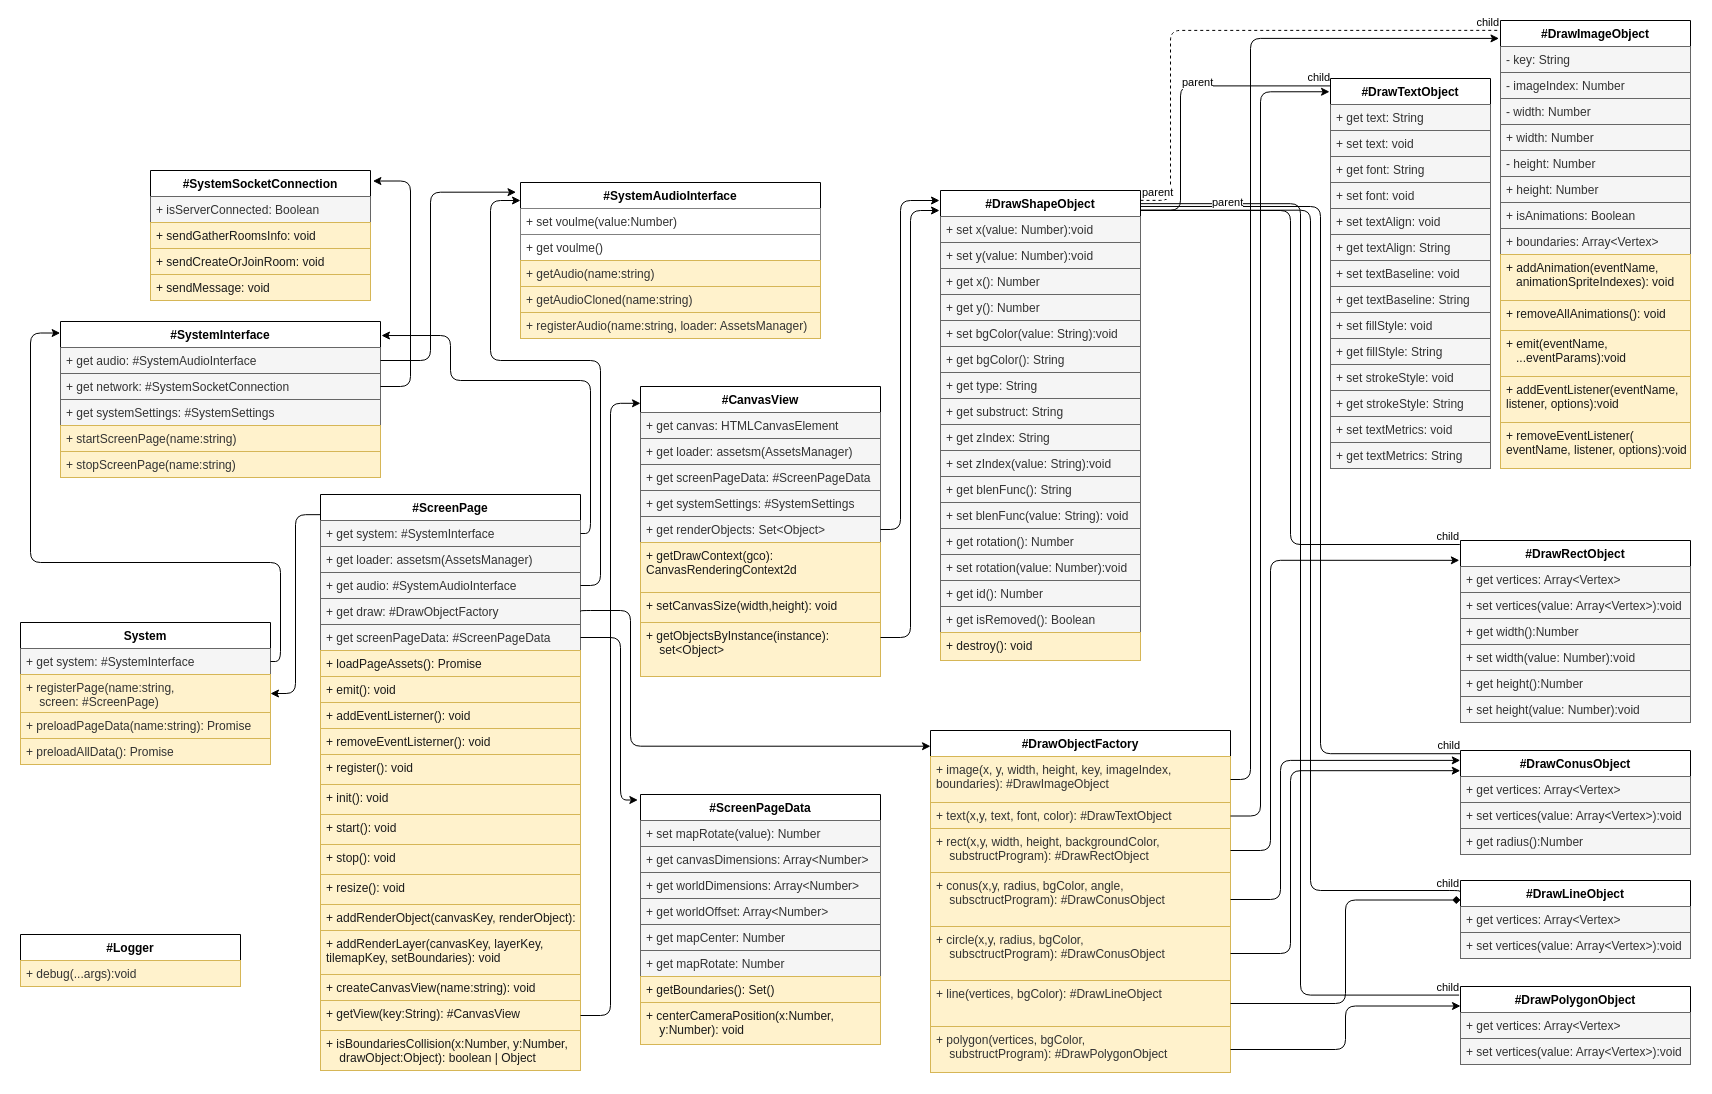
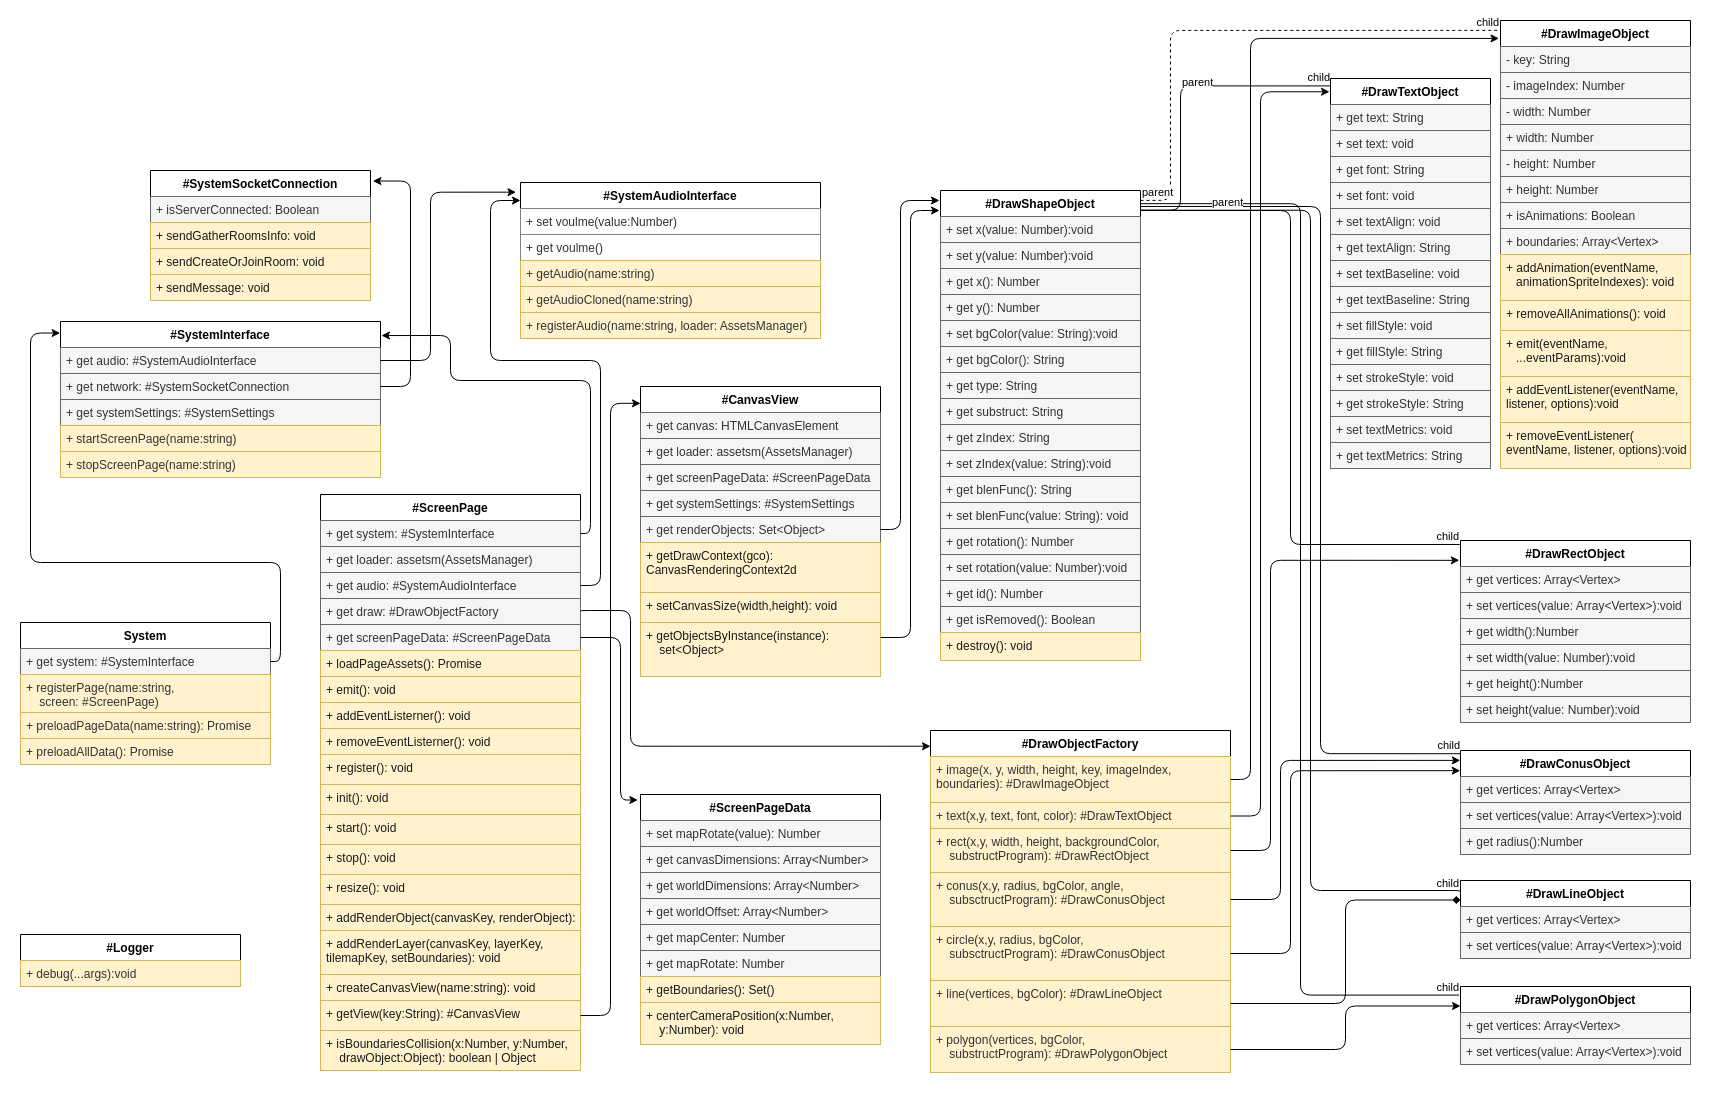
(296, 601) -> none
